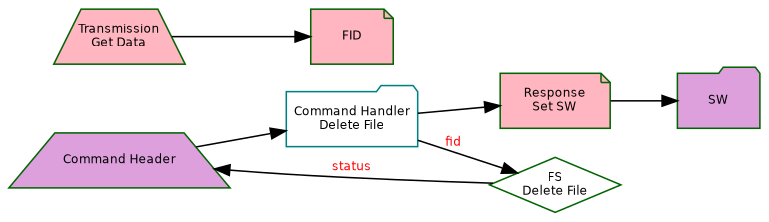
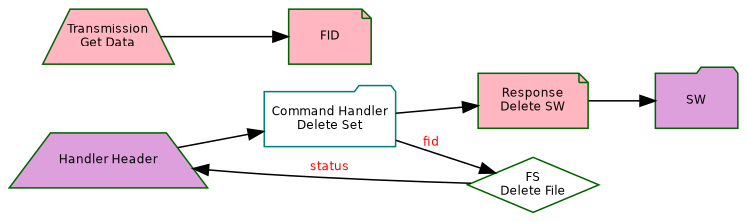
(555, 101) -> (533, 101)
(352, 119) -> (330, 119)
(119, 160) -> (108, 160)
